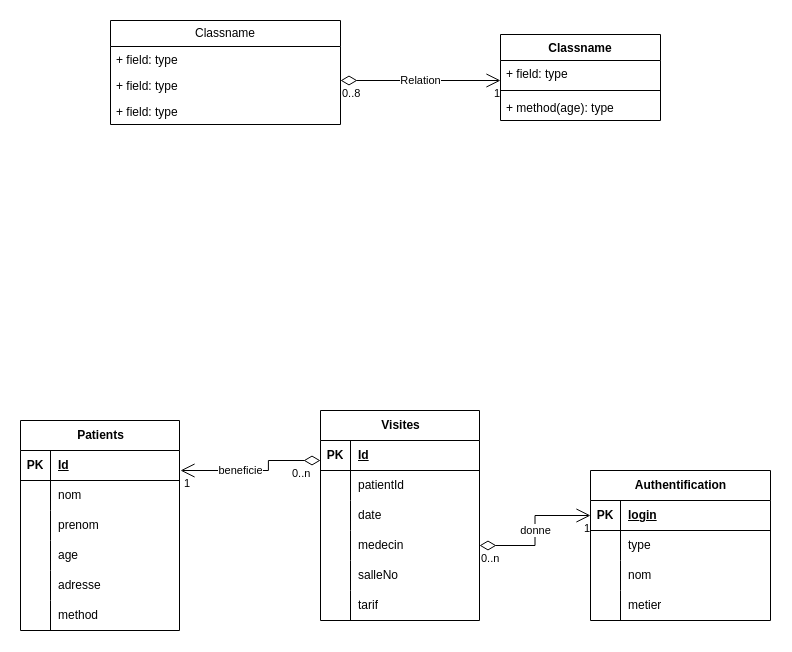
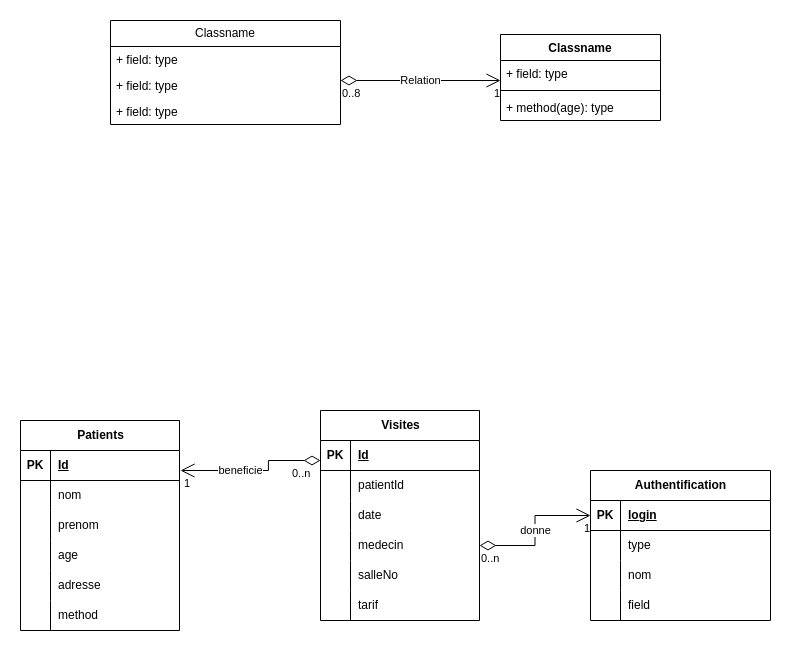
(647, 606) -> (642, 606)
